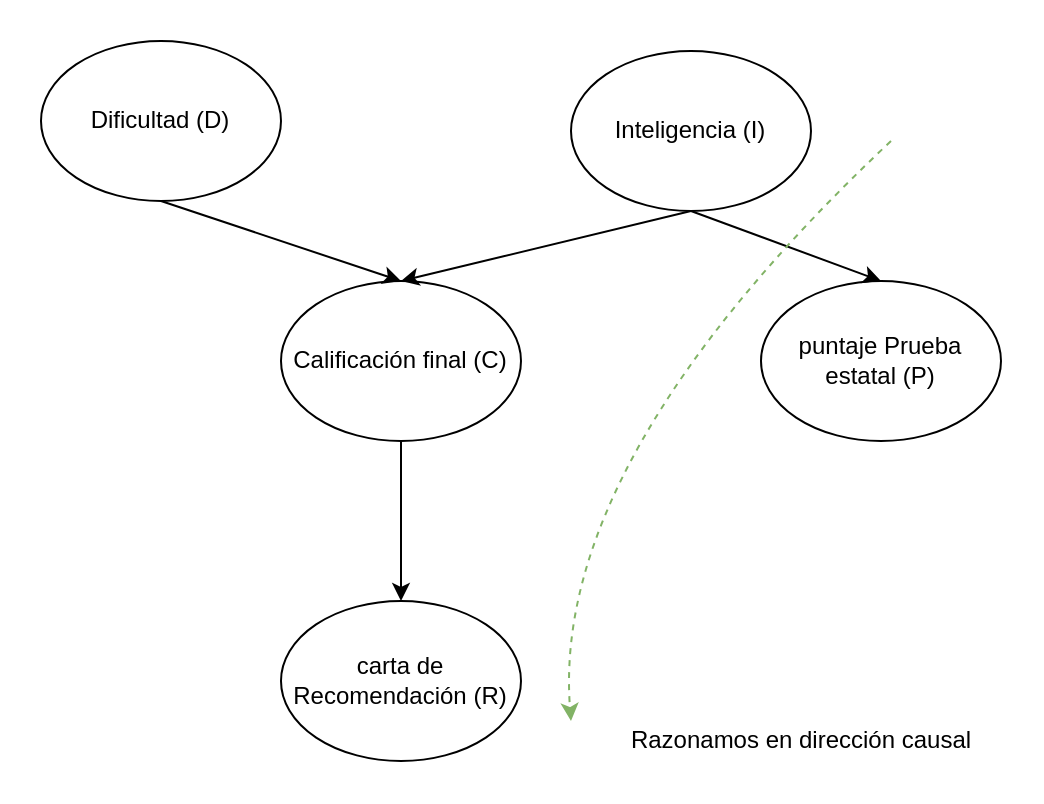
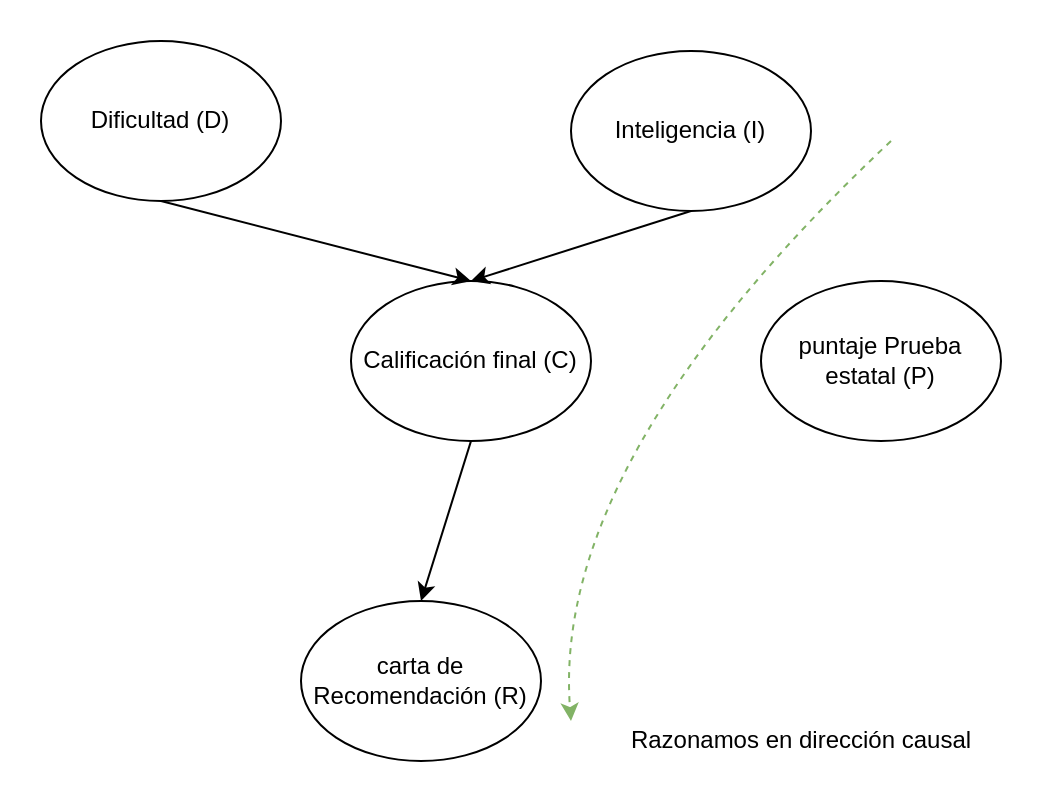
(780, 244) -> none
(401, 361) -> (471, 361)
(401, 681) -> (421, 681)
